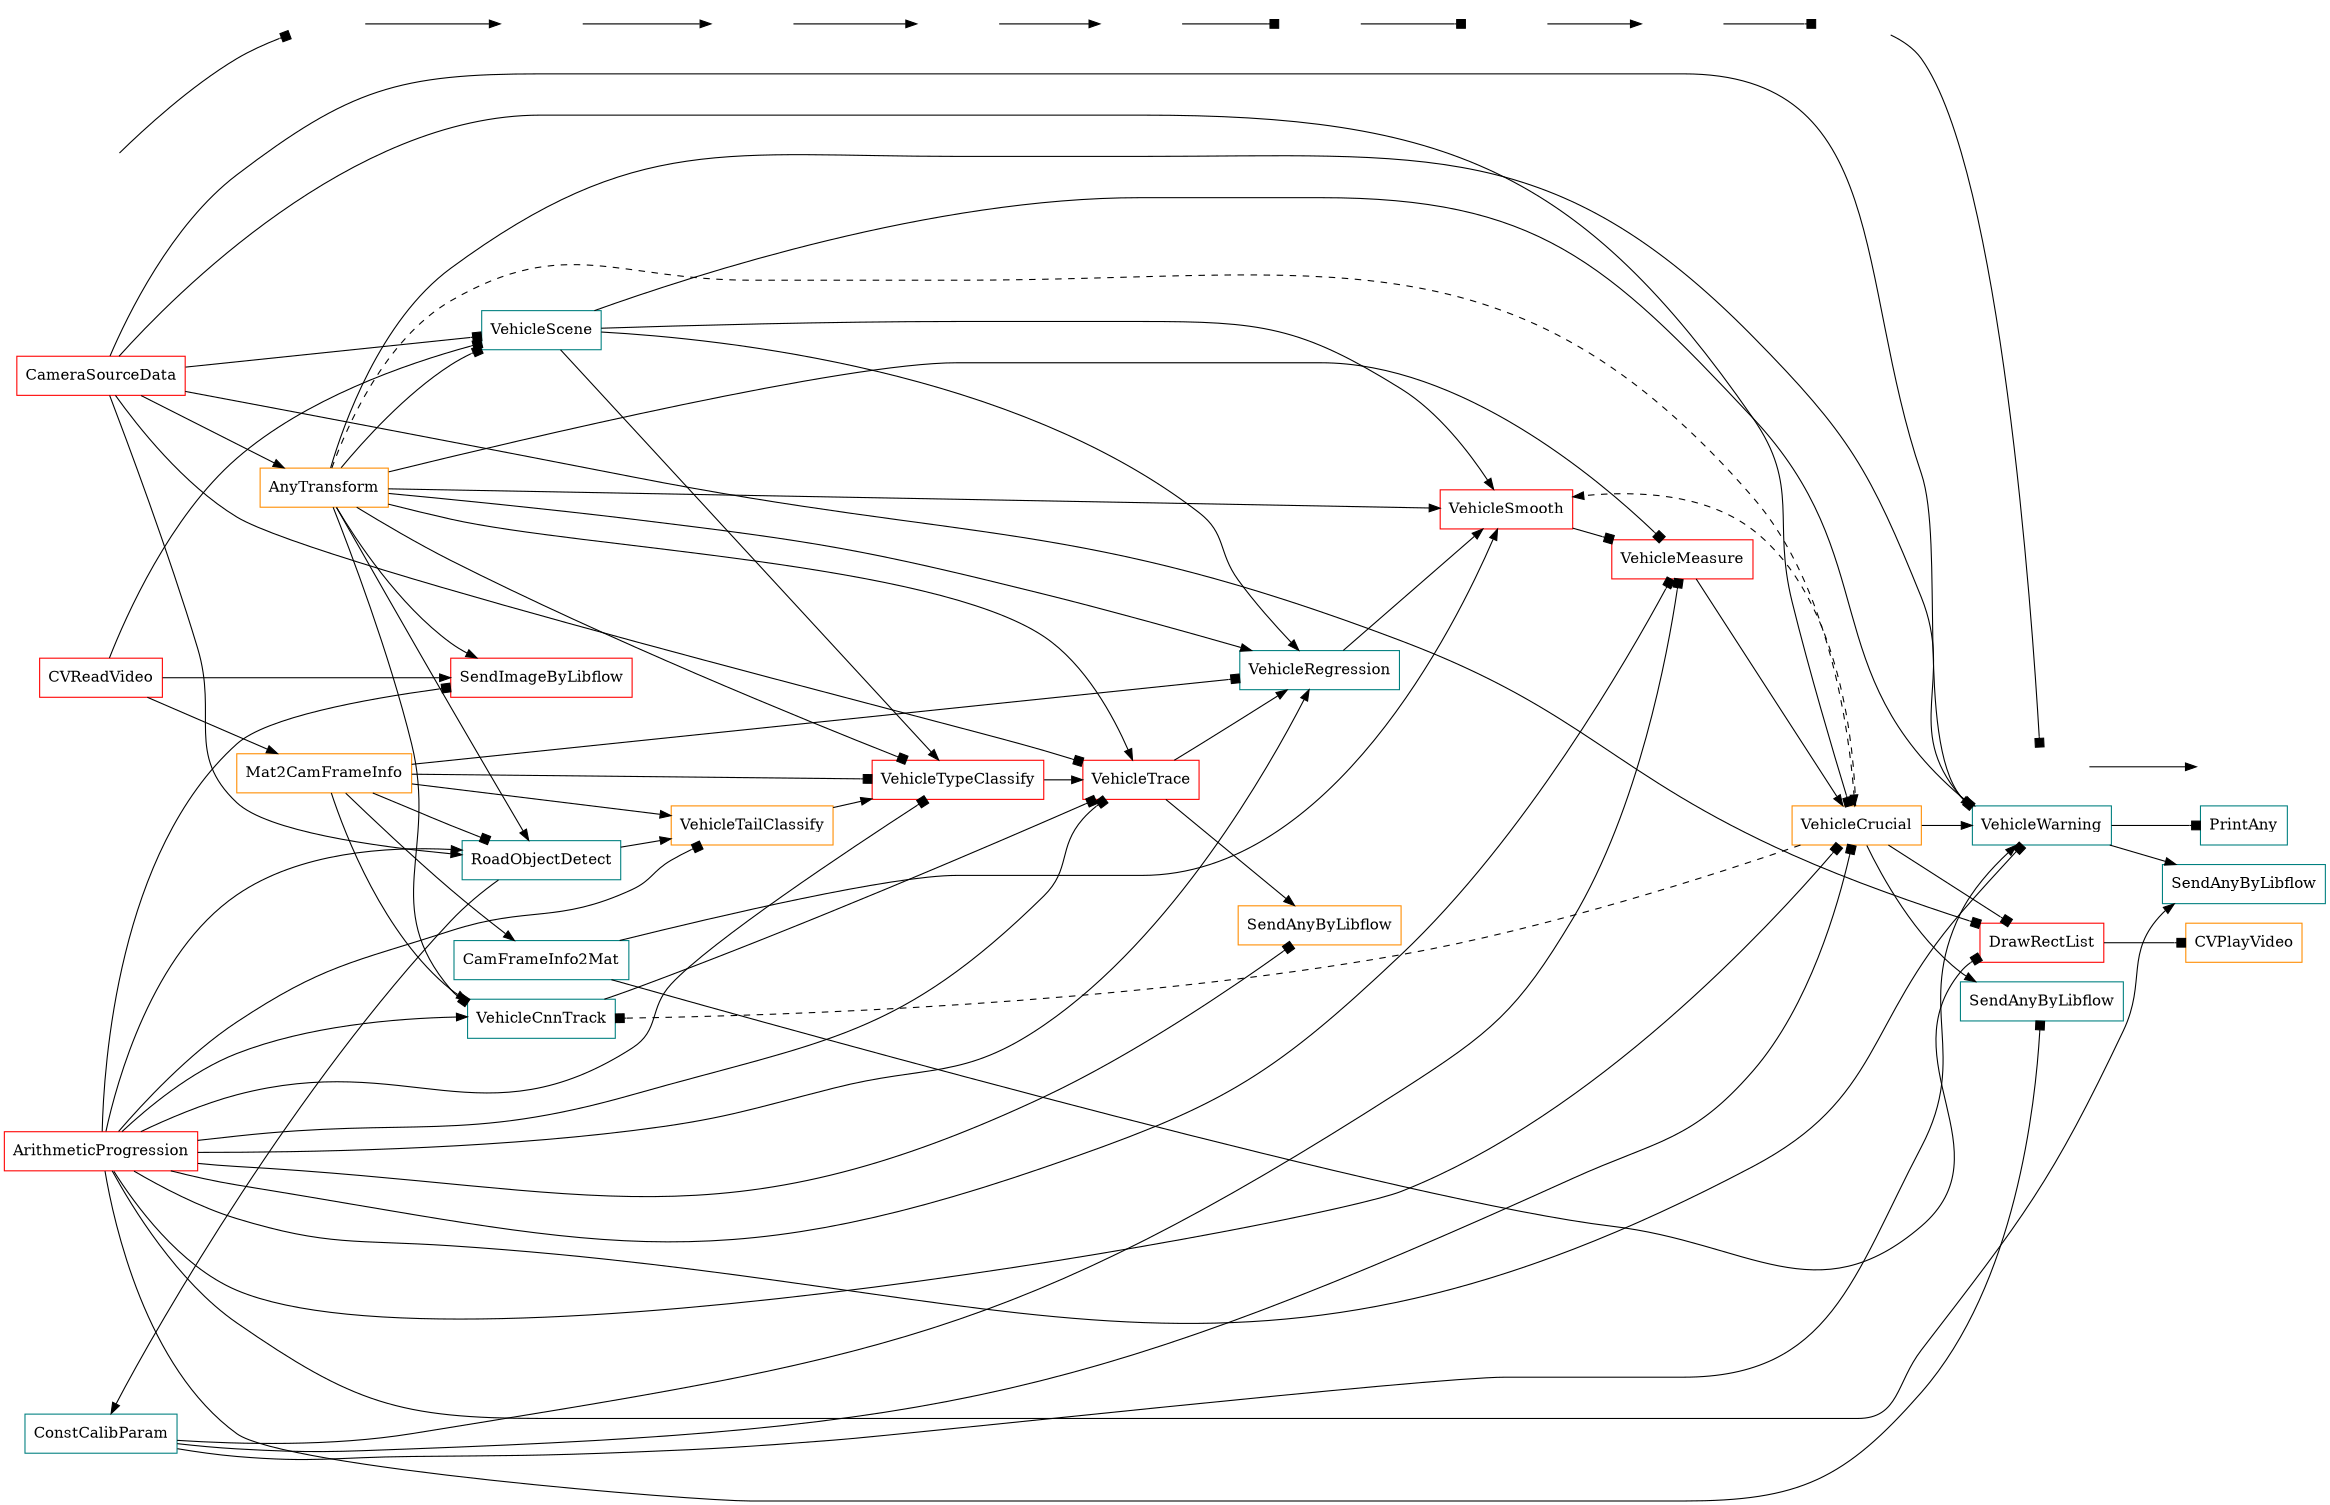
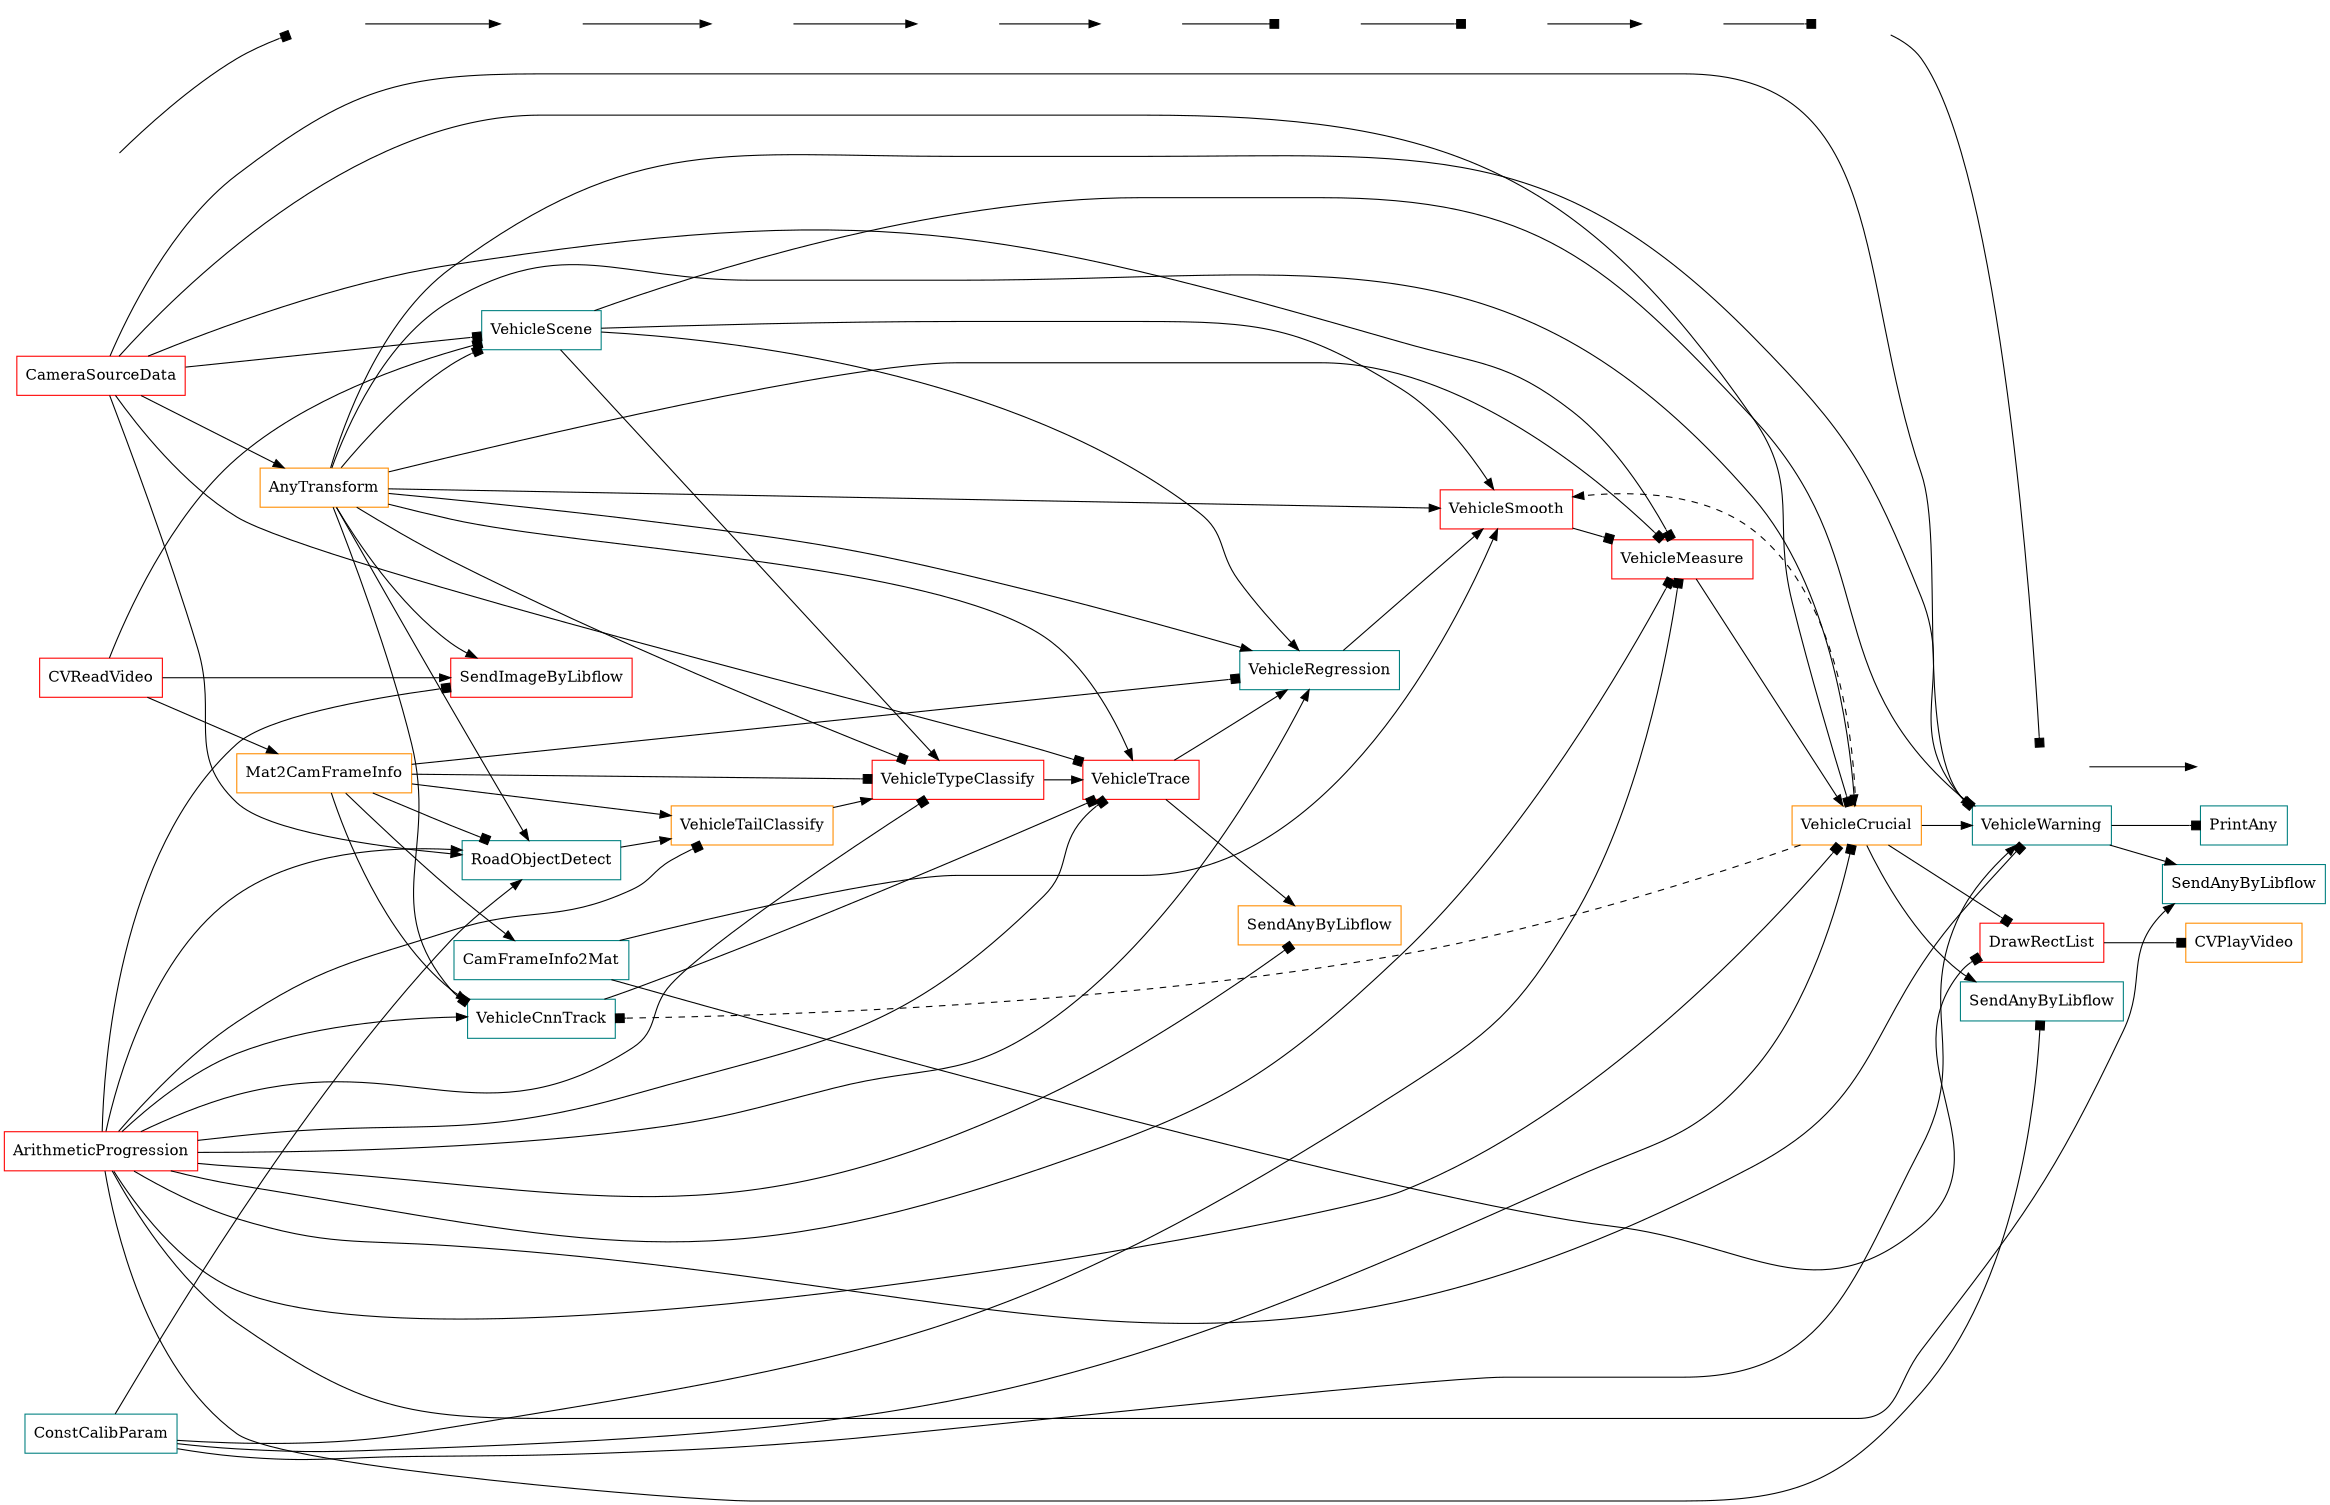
(1187, 276) -> (1187, 276)
(1111, 554) -> (942, 237)
(296, 1113) -> (304, 1122)
